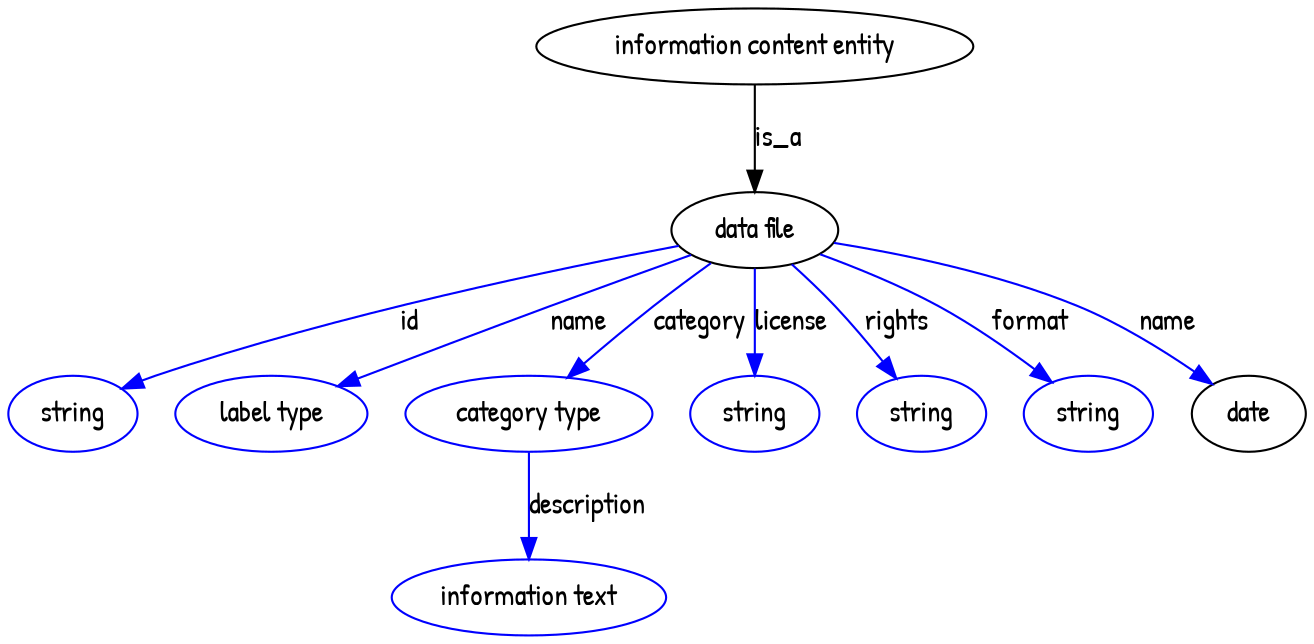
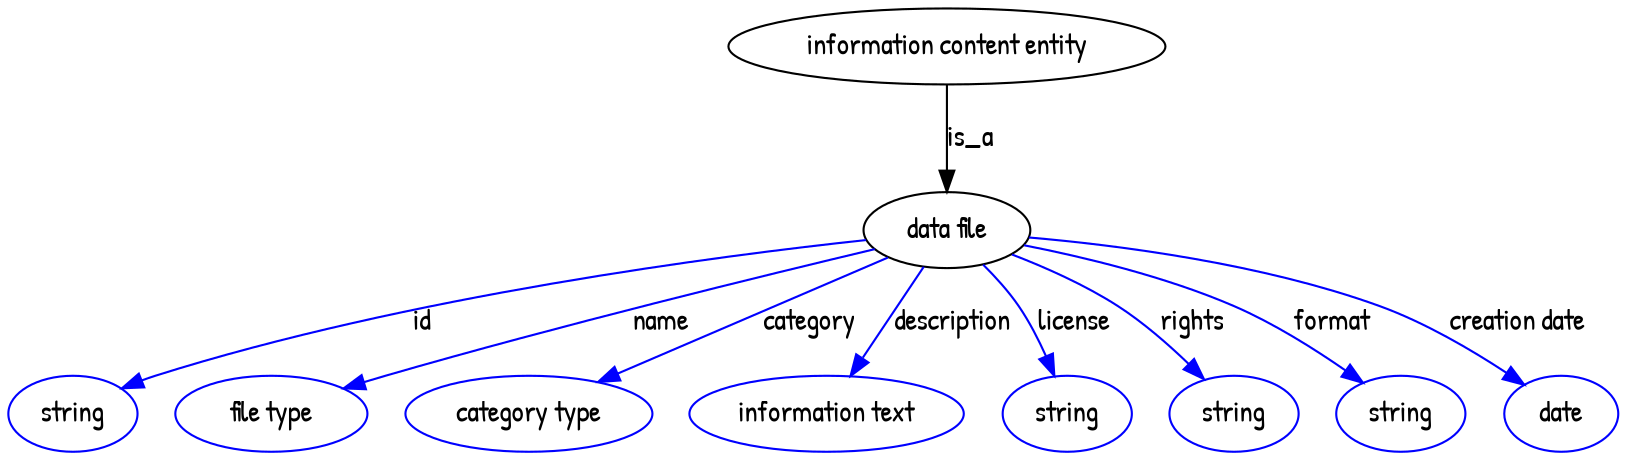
(1168, 322) -> (1517, 322)
(271, 414) -> (271, 414)
(1249, 414) -> (1561, 414)
(529, 495) -> (893, 312)
